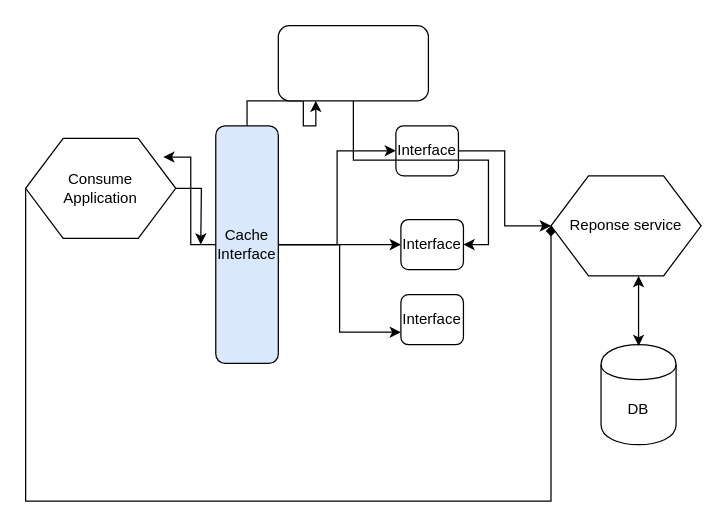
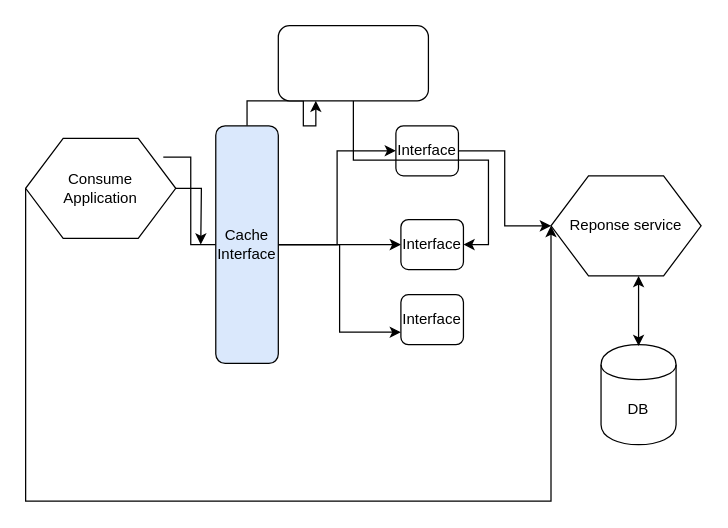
(173, 157) -> (169, 157)
(551, 236) -> (551, 236)
